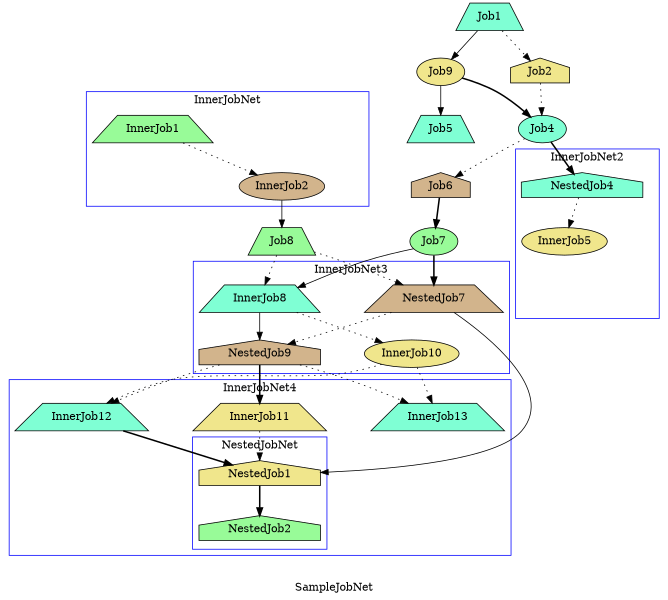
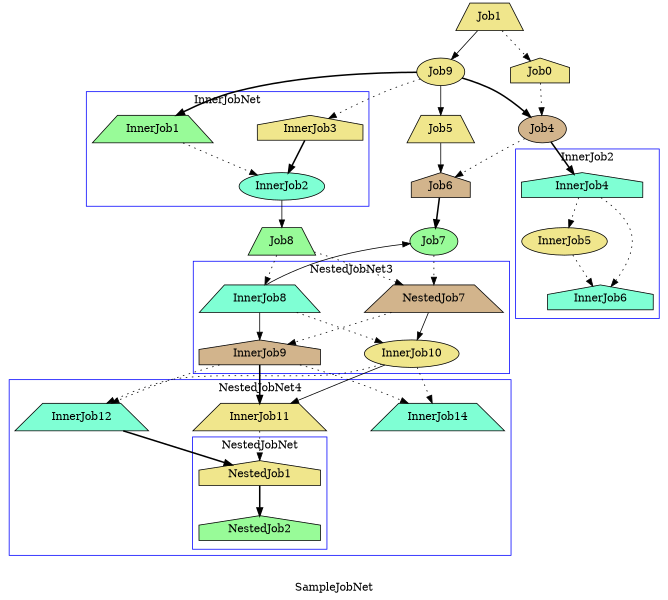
(490, 17) -> (490, 17)
(540, 72) -> (540, 72)
none -> (298, 80)
none -> (310, 129)
(441, 129) -> (441, 129)
(542, 129) -> (542, 129)
none -> (441, 154)
(587, 158) -> (587, 158)
(282, 186) -> (282, 186)
(582, 186) -> (582, 186)
(434, 266) -> (434, 266)
(345, 268) -> (343, 255)
(351, 270) -> (351, 270)
none -> (600, 299)
(260, 354) -> (260, 354)
none -> (337, 384)
(260, 388) -> (260, 388)
(438, 417) -> (438, 417)
(501, 444) -> (424, 323)
